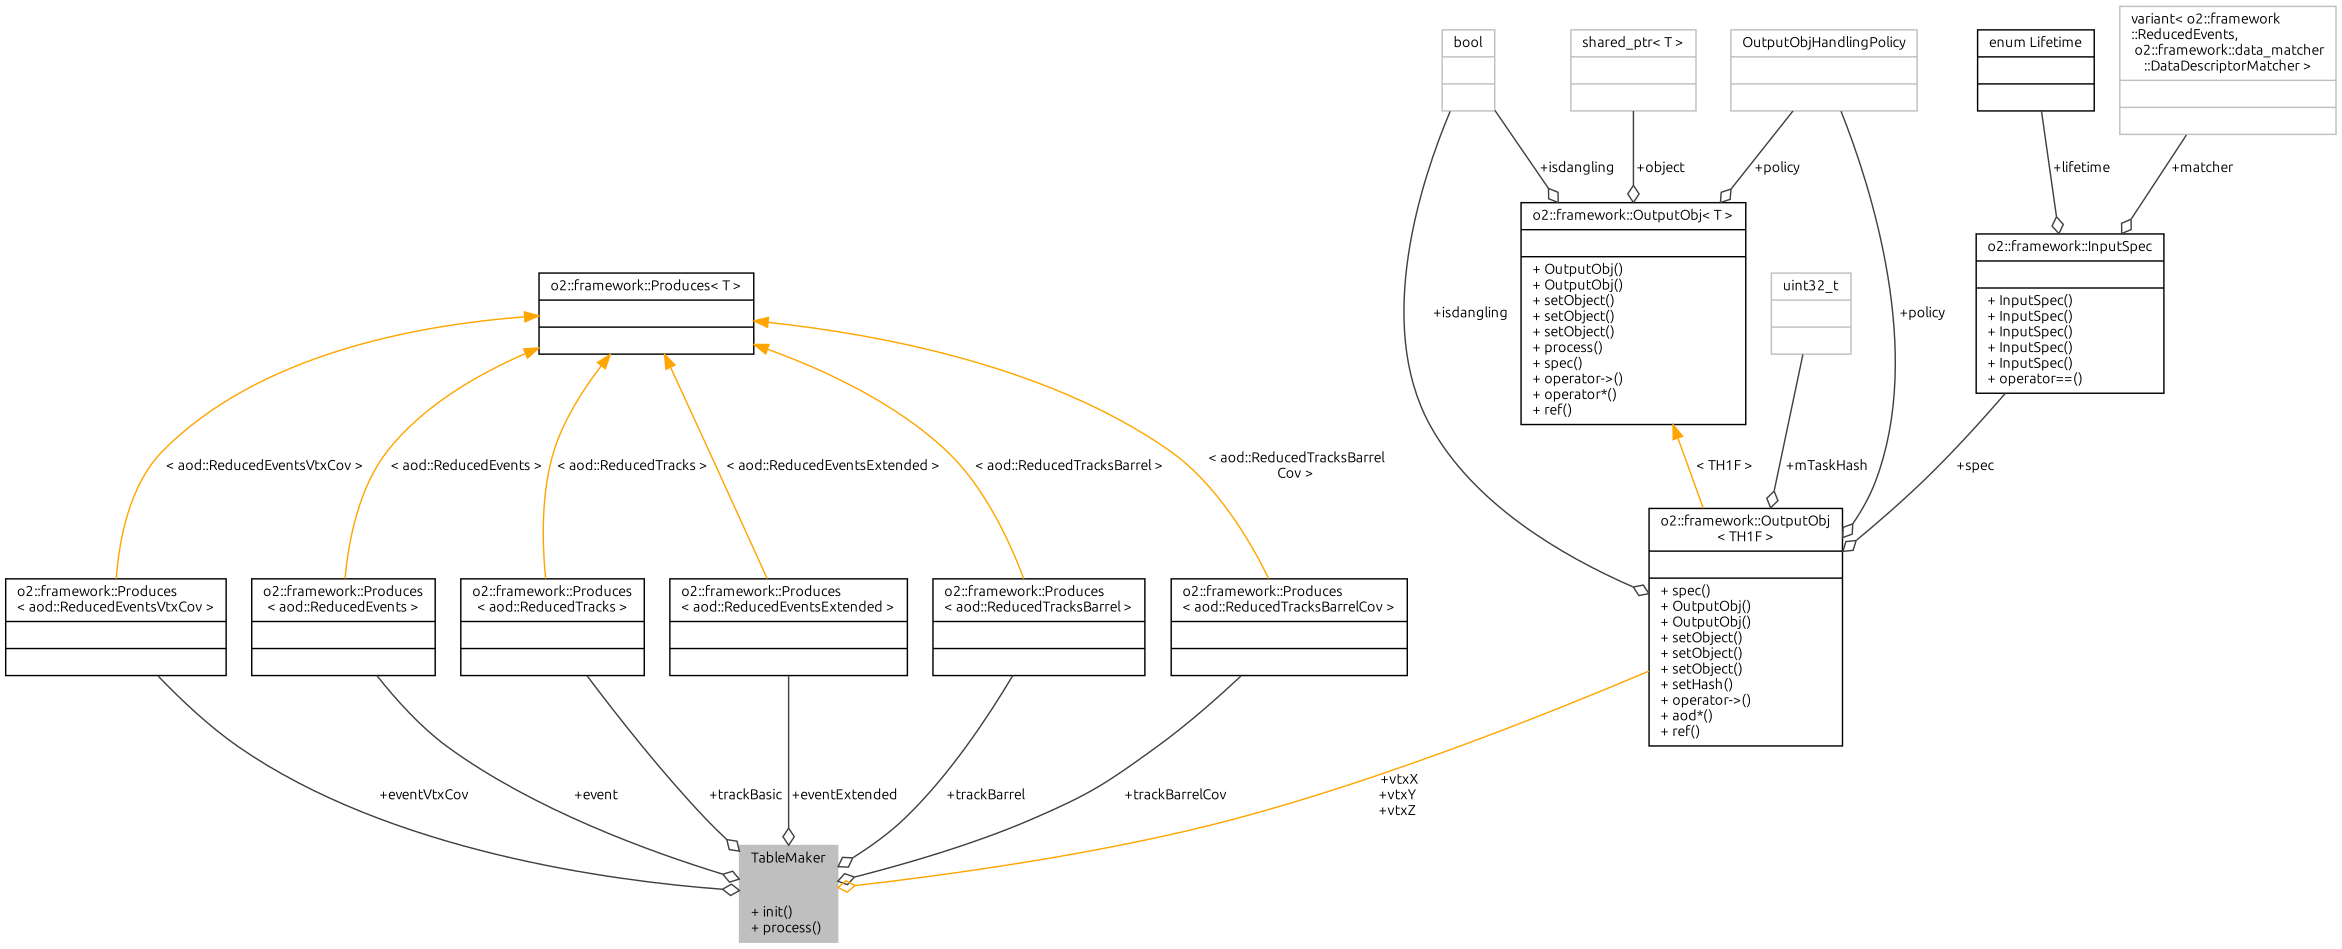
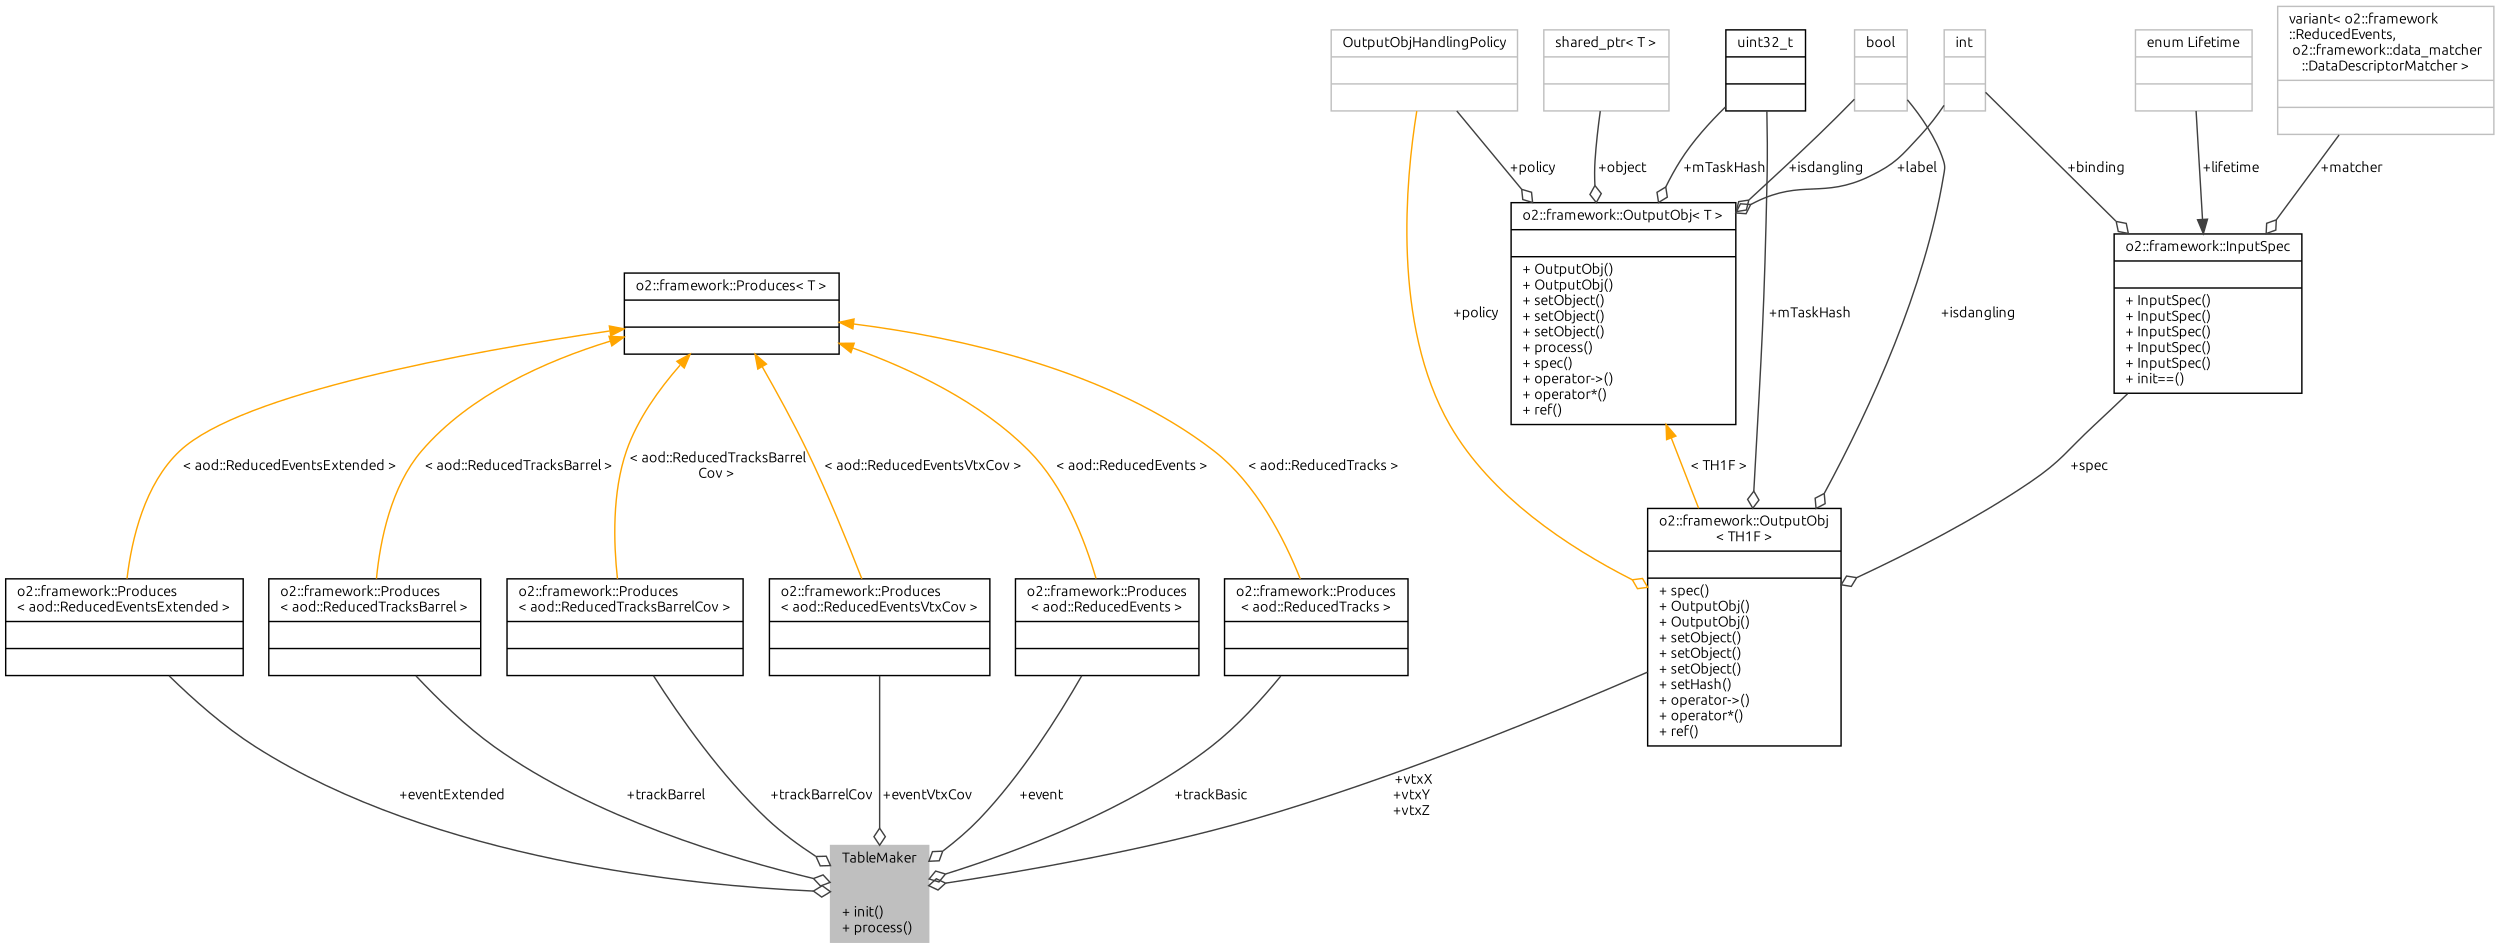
none -> (1965, 70)
(2036, 70) -> (2194, 70)
none -> (1692, 144)
(2049, 164) -> (2199, 165)
(1811, 314) -> (1766, 70)
(1893, 318) -> (1433, 389)
(2035, 379) -> (2155, 379)
(1687, 716) -> (1702, 716)
(1261, 812) -> (1304, 804)
